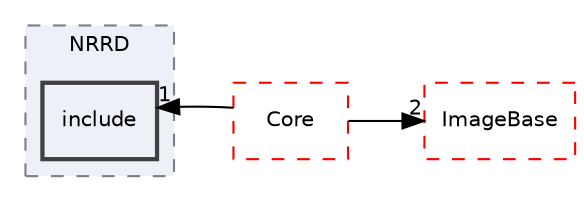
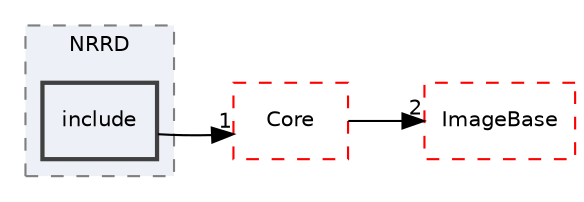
(206, 107) -> (188, 135)
